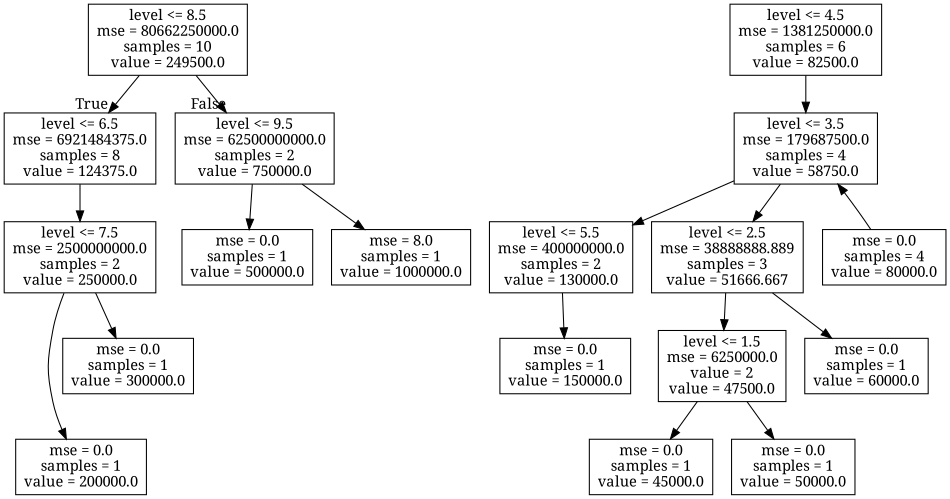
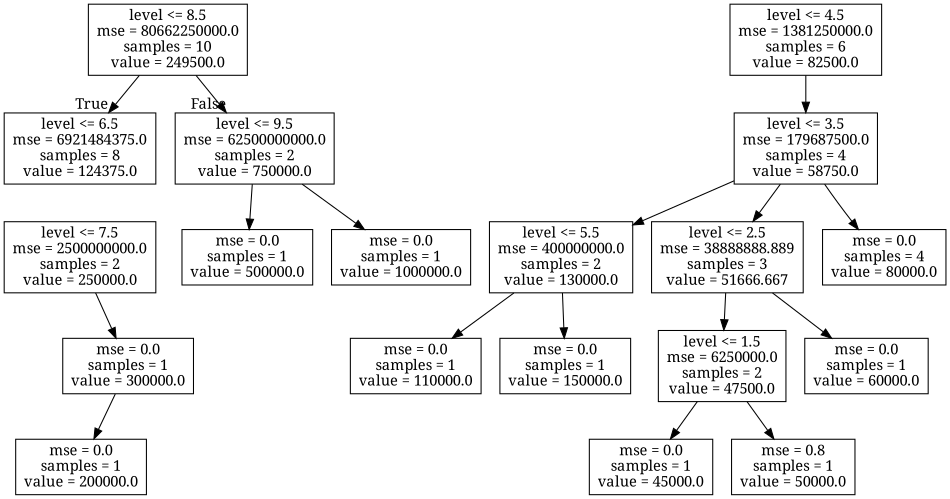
(80, 197) -> none
(858, 211) -> (838, 203)
(401, 257) -> (401, 257)
(48, 361) -> (107, 412)
none -> (416, 366)
(722, 366) -> (722, 366)
(793, 467) -> (793, 467)
